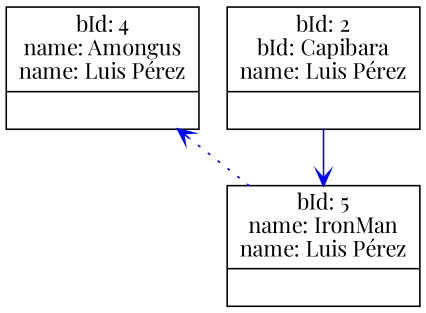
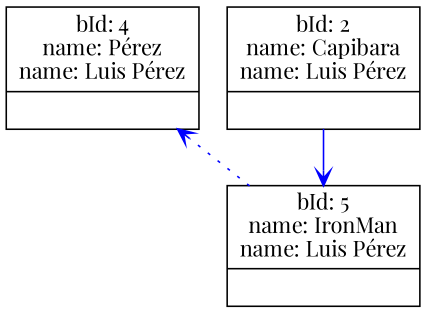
(103, 49) -> (103, 49)
(324, 49) -> (324, 49)
